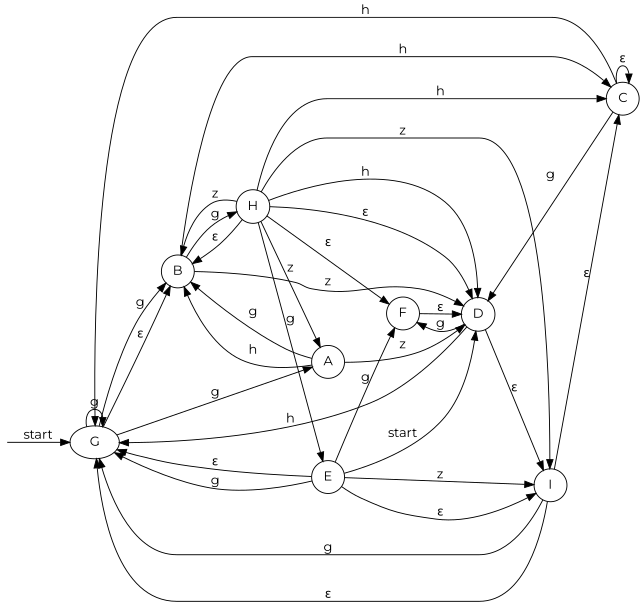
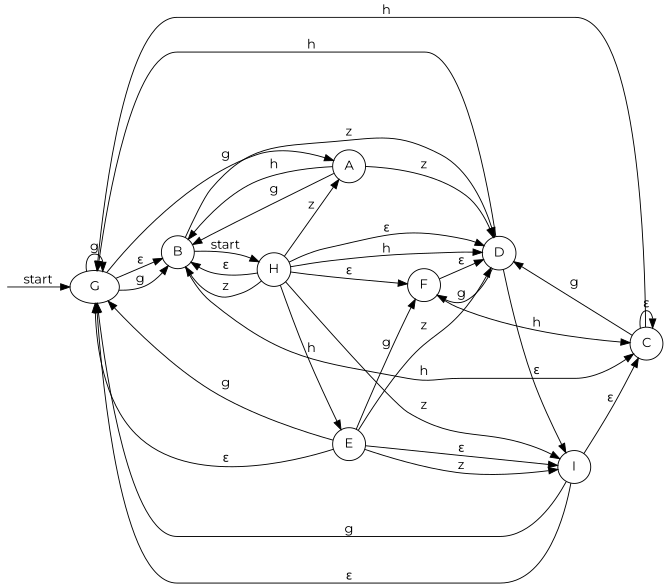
(400, 99) -> (526, 328)
(215, 214) -> (226, 245)
(291, 319) -> (312, 349)
(403, 434) -> (424, 326)
